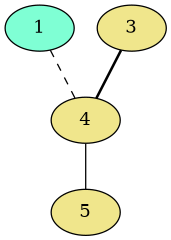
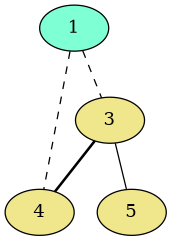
none -> (92, 74)
(86, 166) -> (121, 166)
